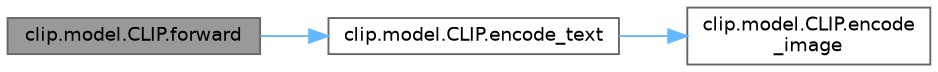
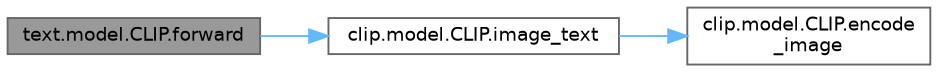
(134, 36) -> (134, 36)
(474, 36) -> (474, 36)
